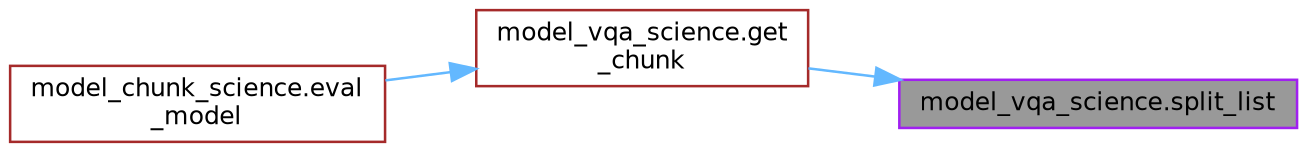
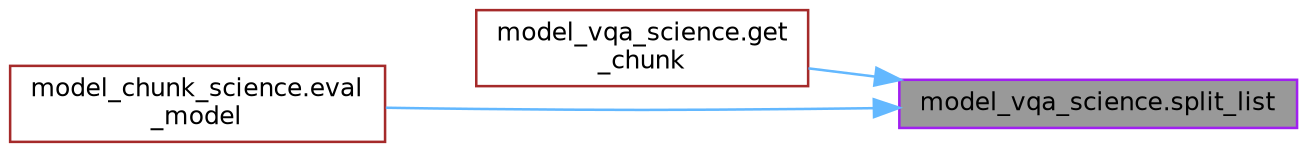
(418, 76) -> (630, 110)
